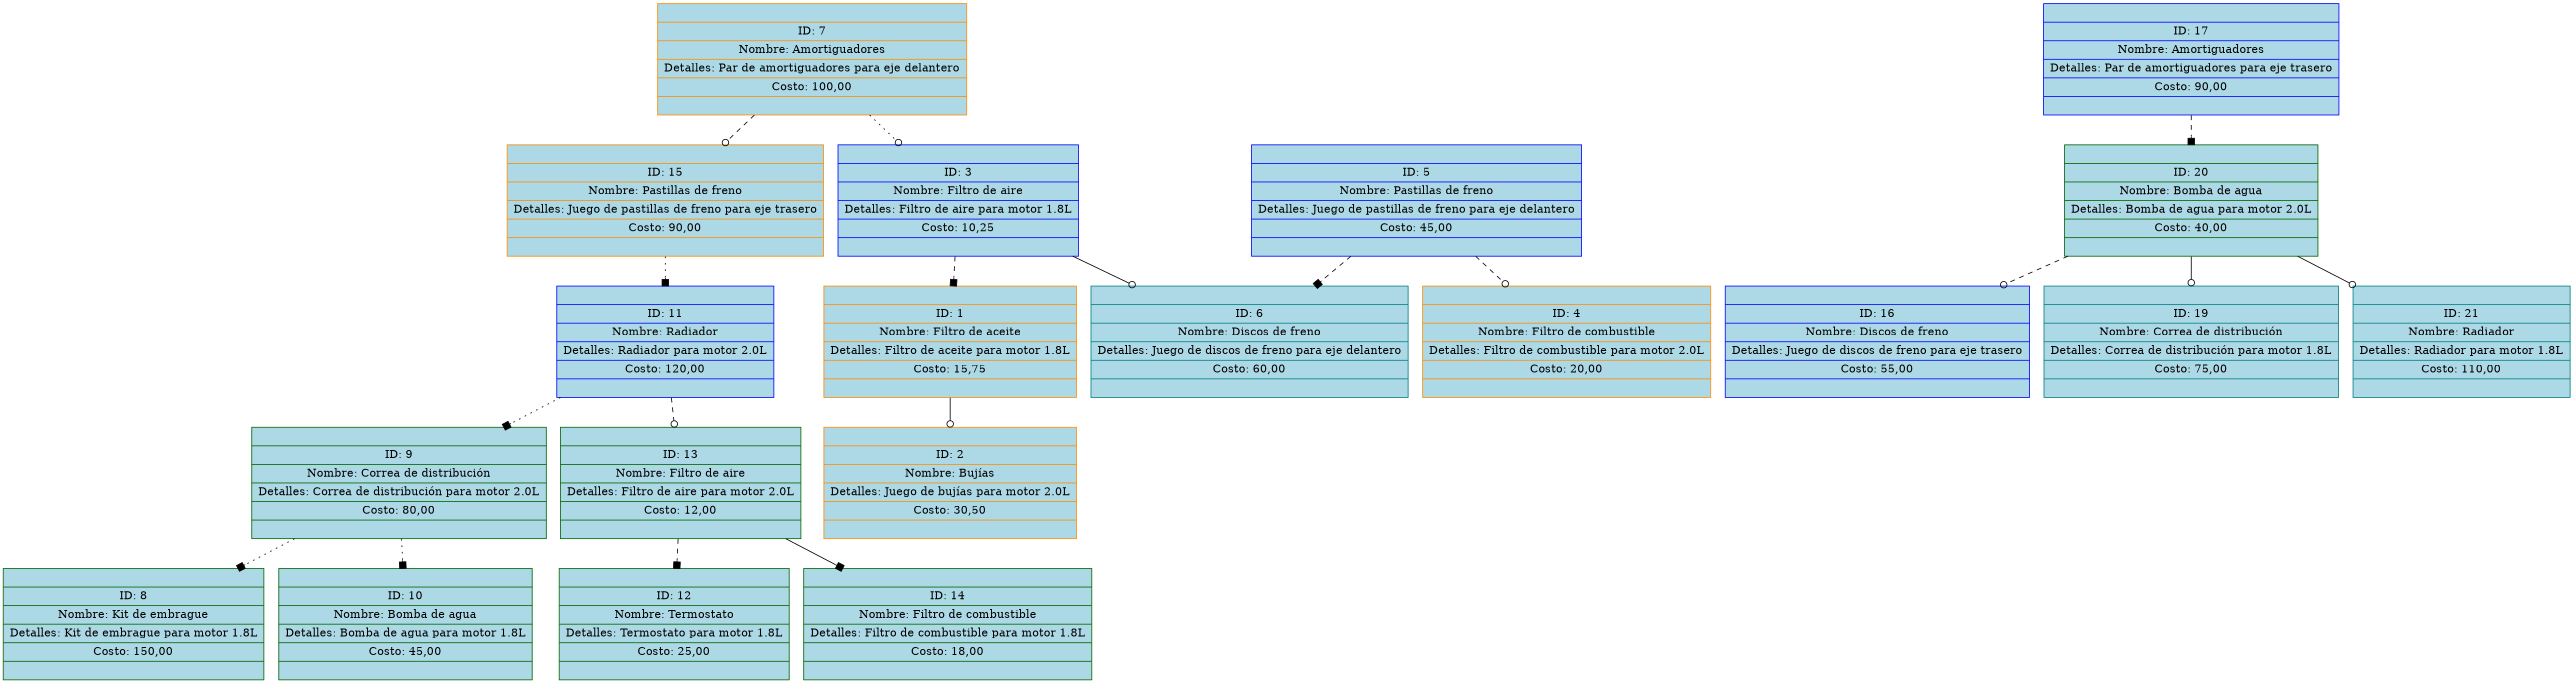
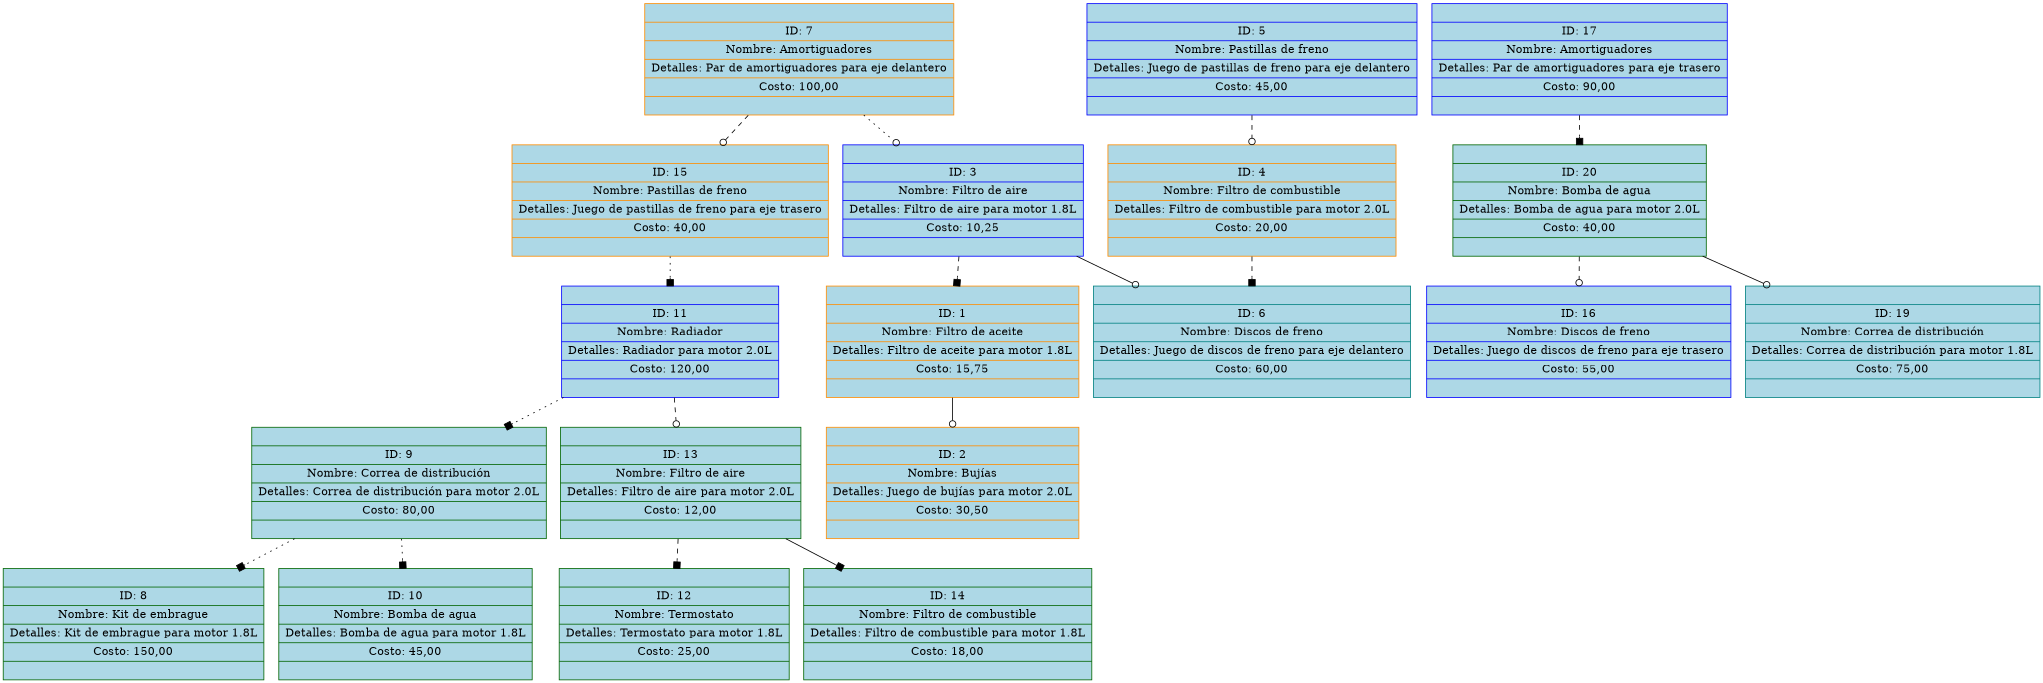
(665, 228) -> (670, 228)
(1336, 269) -> (1252, 267)
(2462, 342) -> none
